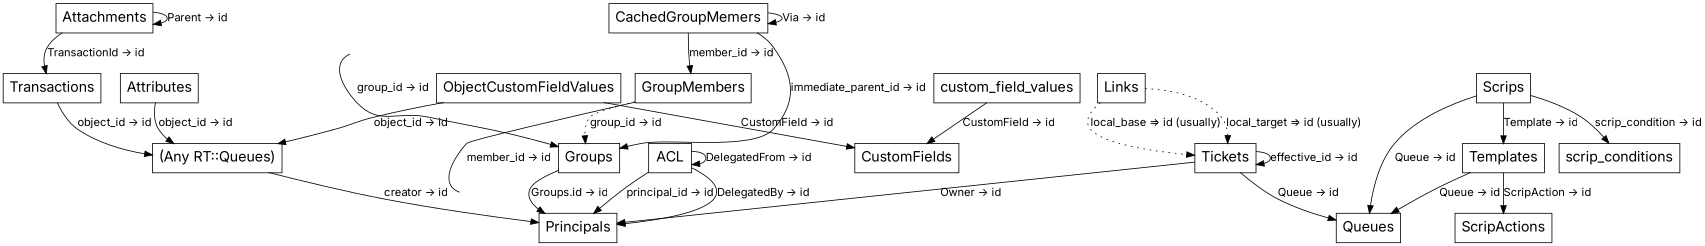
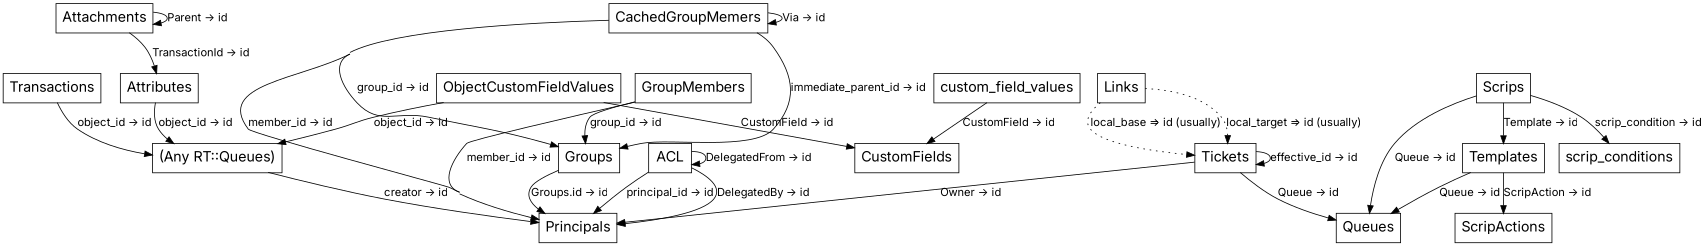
(48, 46) -> (145, 47)
(689, 49) -> (478, 28)
(589, 118) -> (589, 118)
